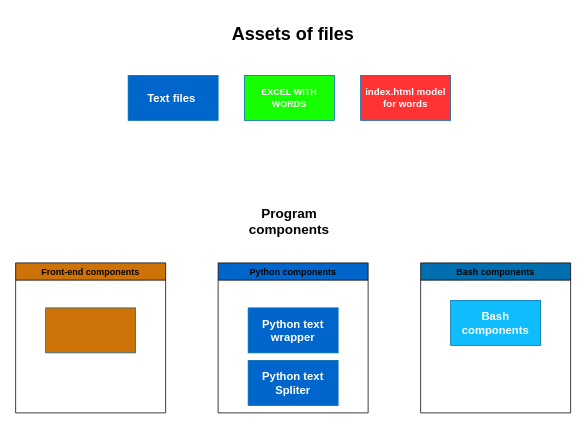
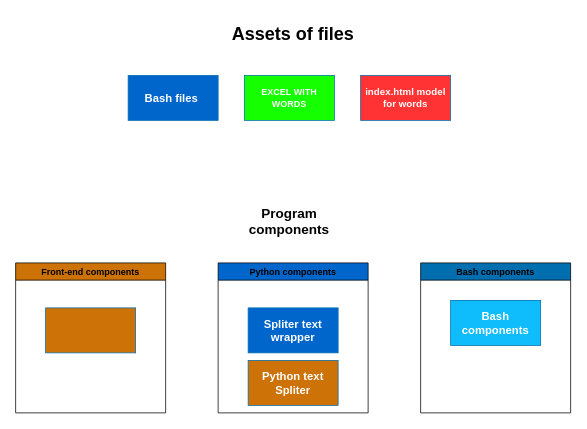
(173, 98) -> (173, 98)
(293, 330) -> (293, 330)
(293, 383) -> (293, 383)
